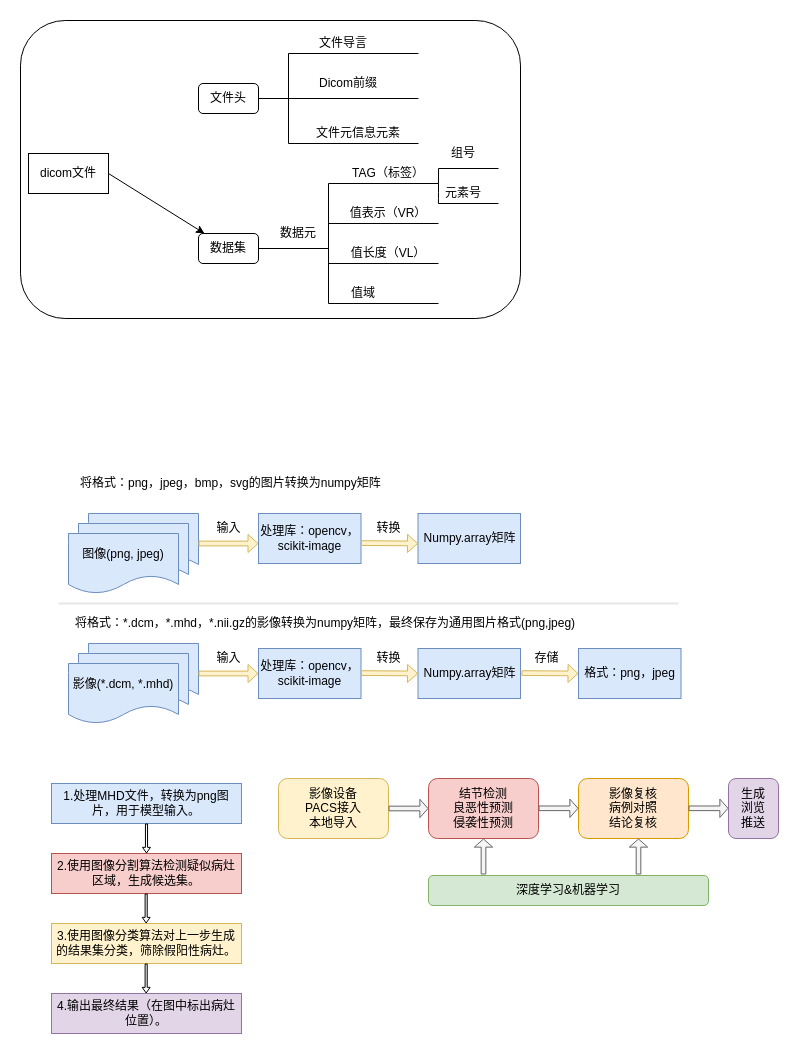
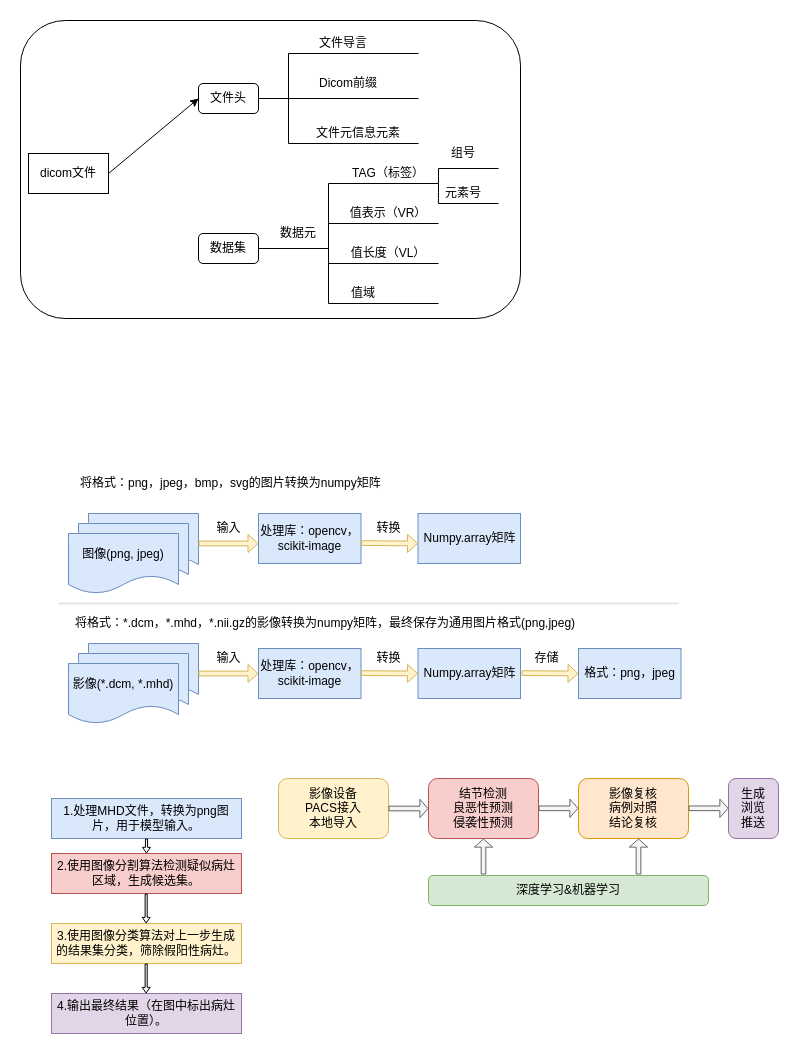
(154, 202) -> (151, 138)
(147, 804) -> (147, 819)
